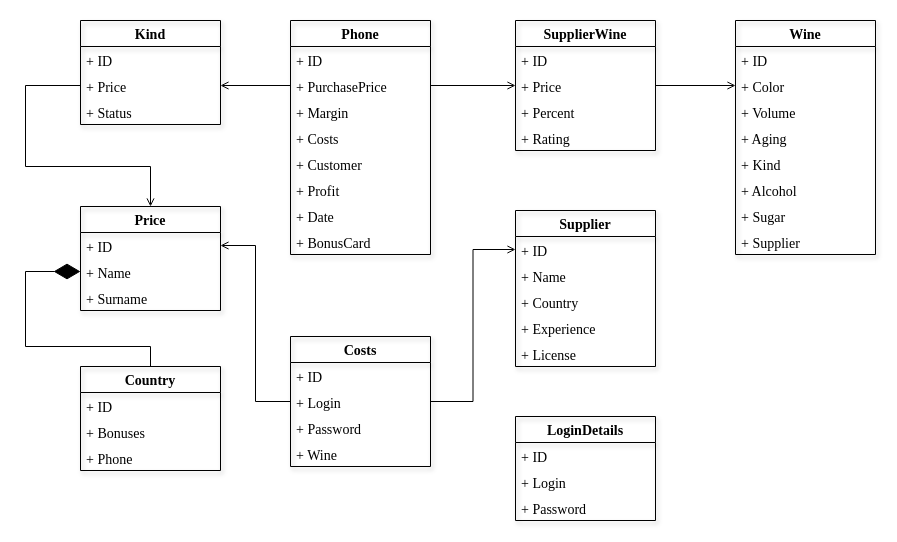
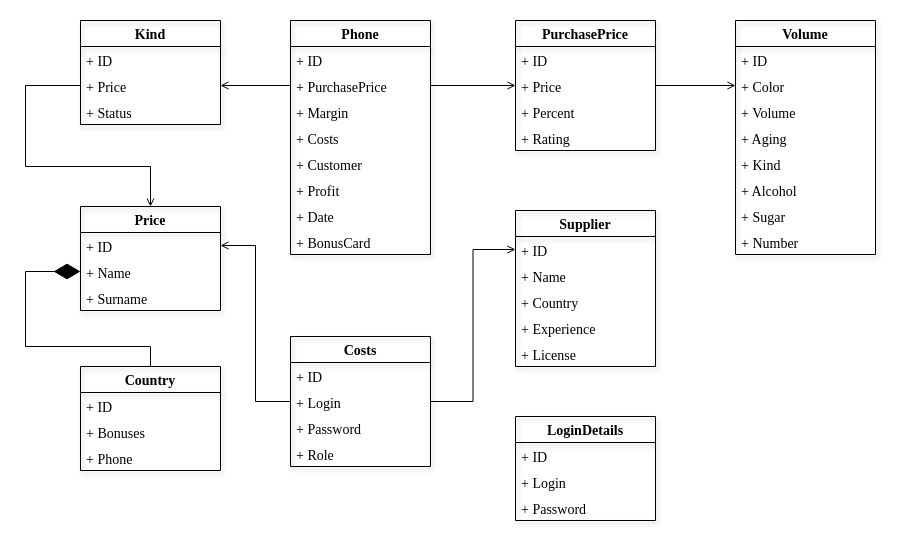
(585, 34) -> (585, 34)
(805, 34) -> (805, 34)
(775, 243) -> (771, 243)
(316, 455) -> (316, 455)
